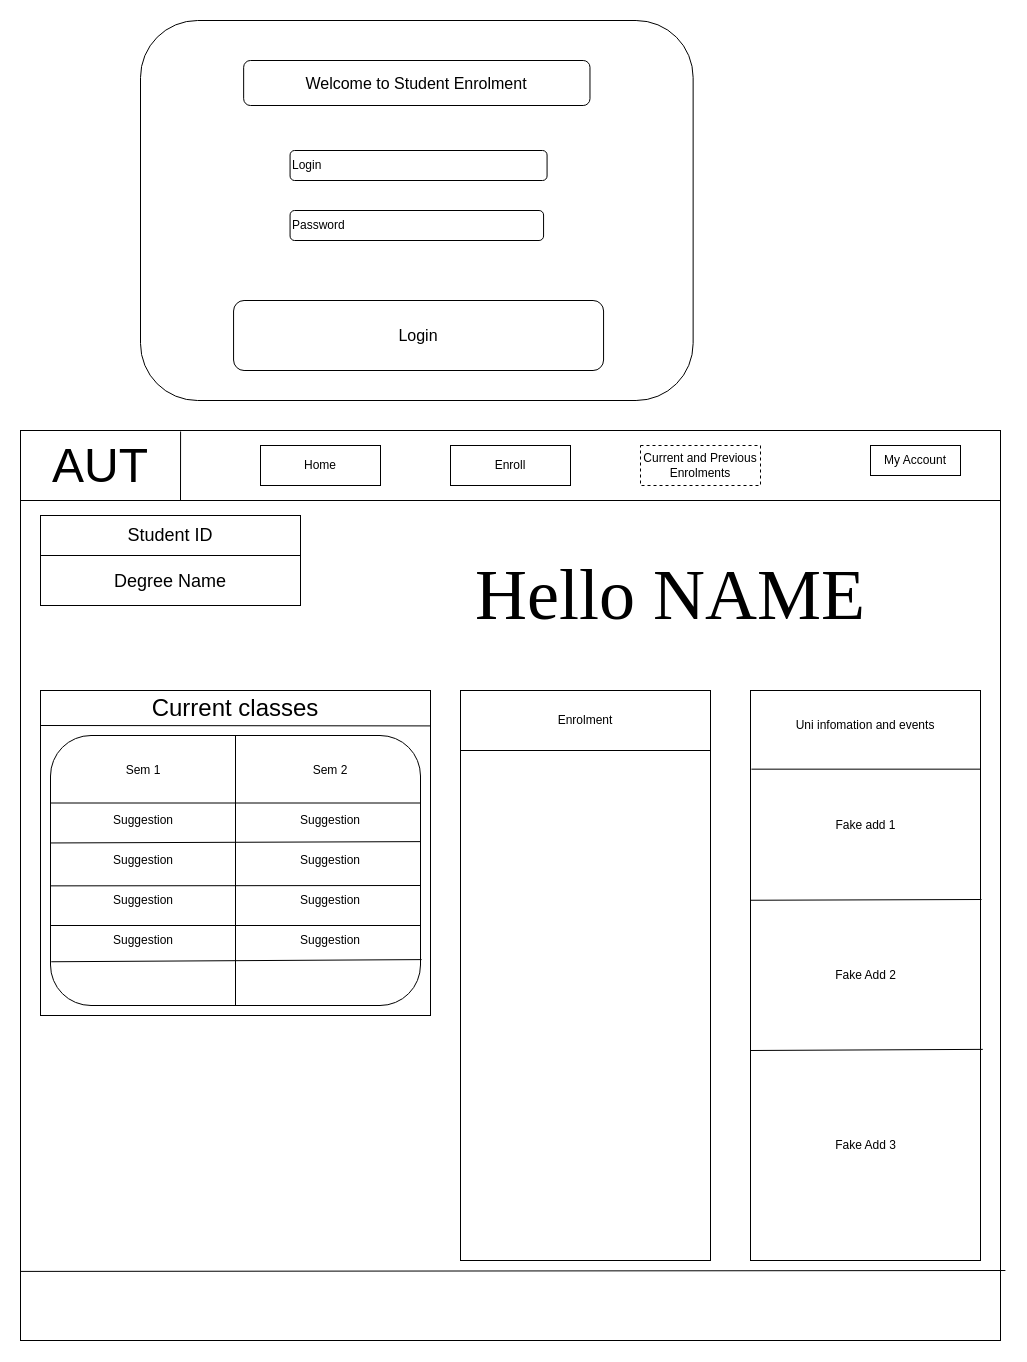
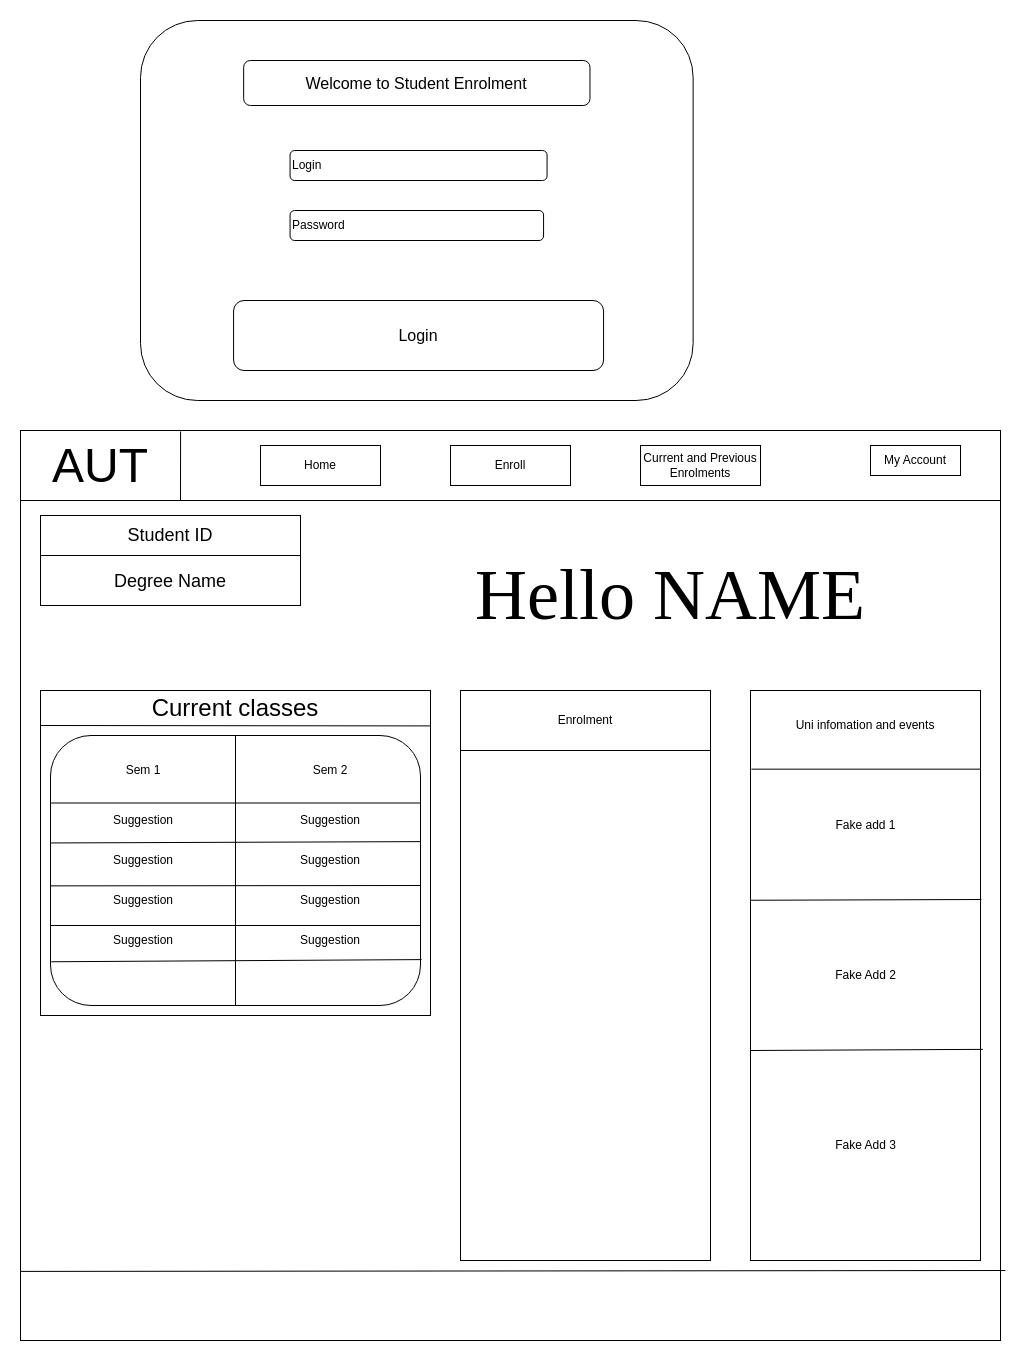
(701, 466) -> (701, 466)
